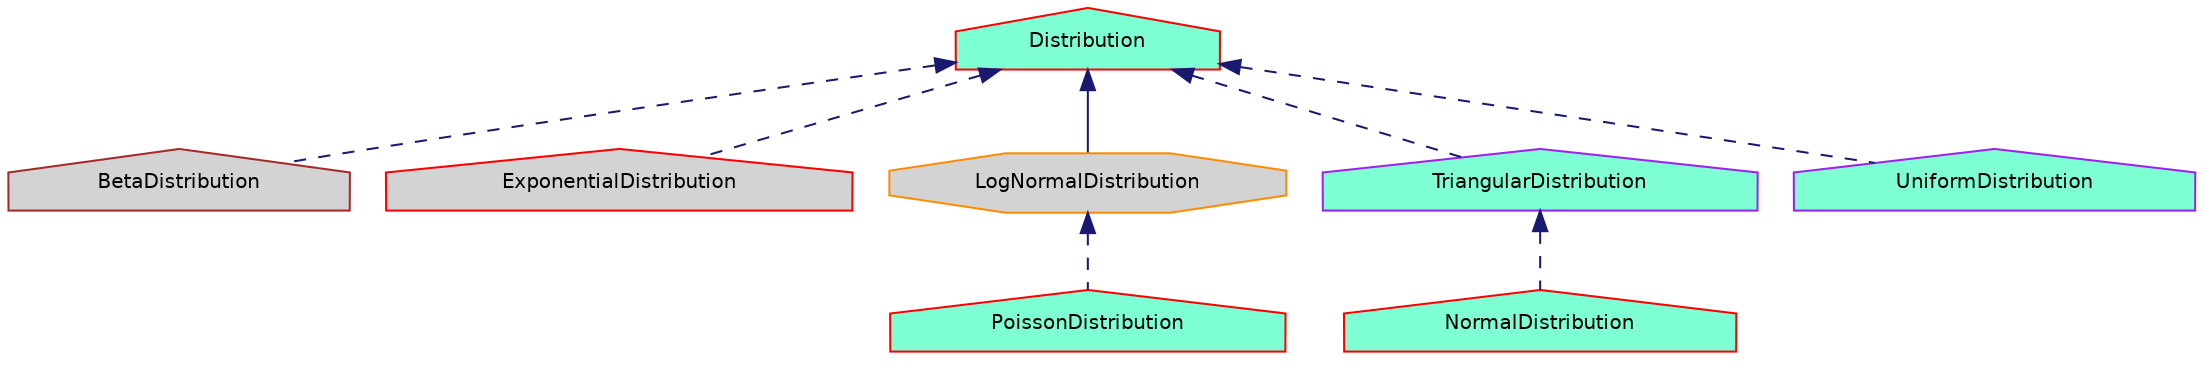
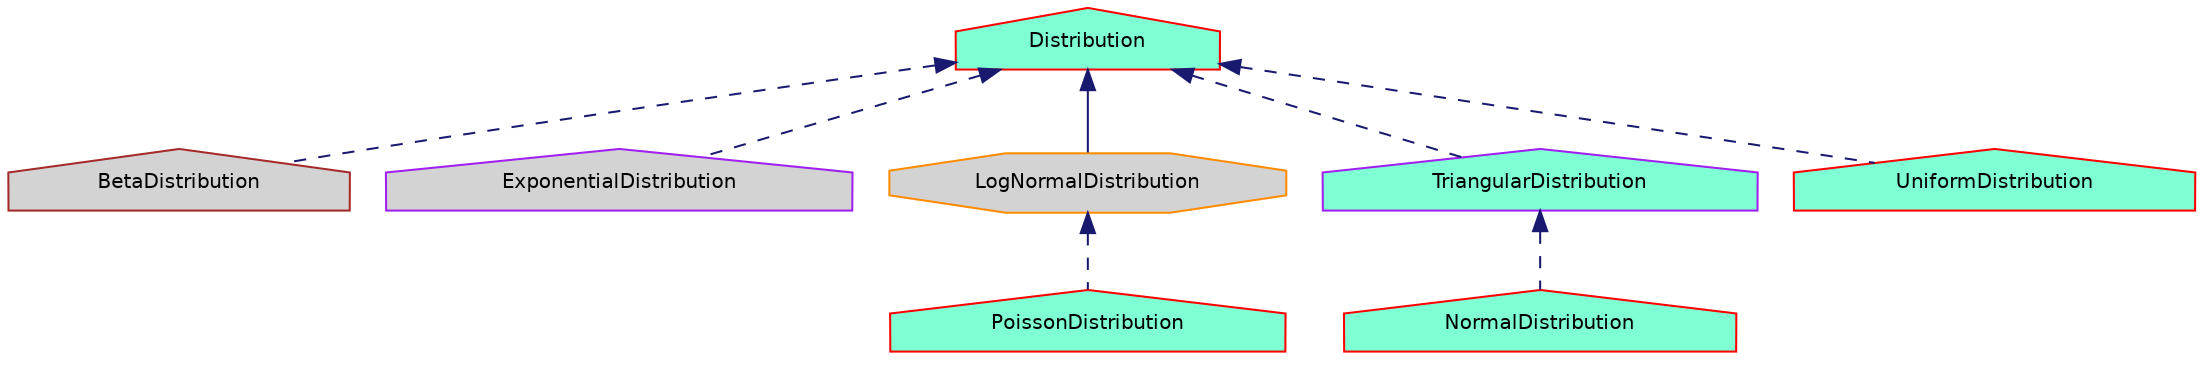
(619, 183) -> (619, 183)
(1995, 183) -> (1995, 183)
